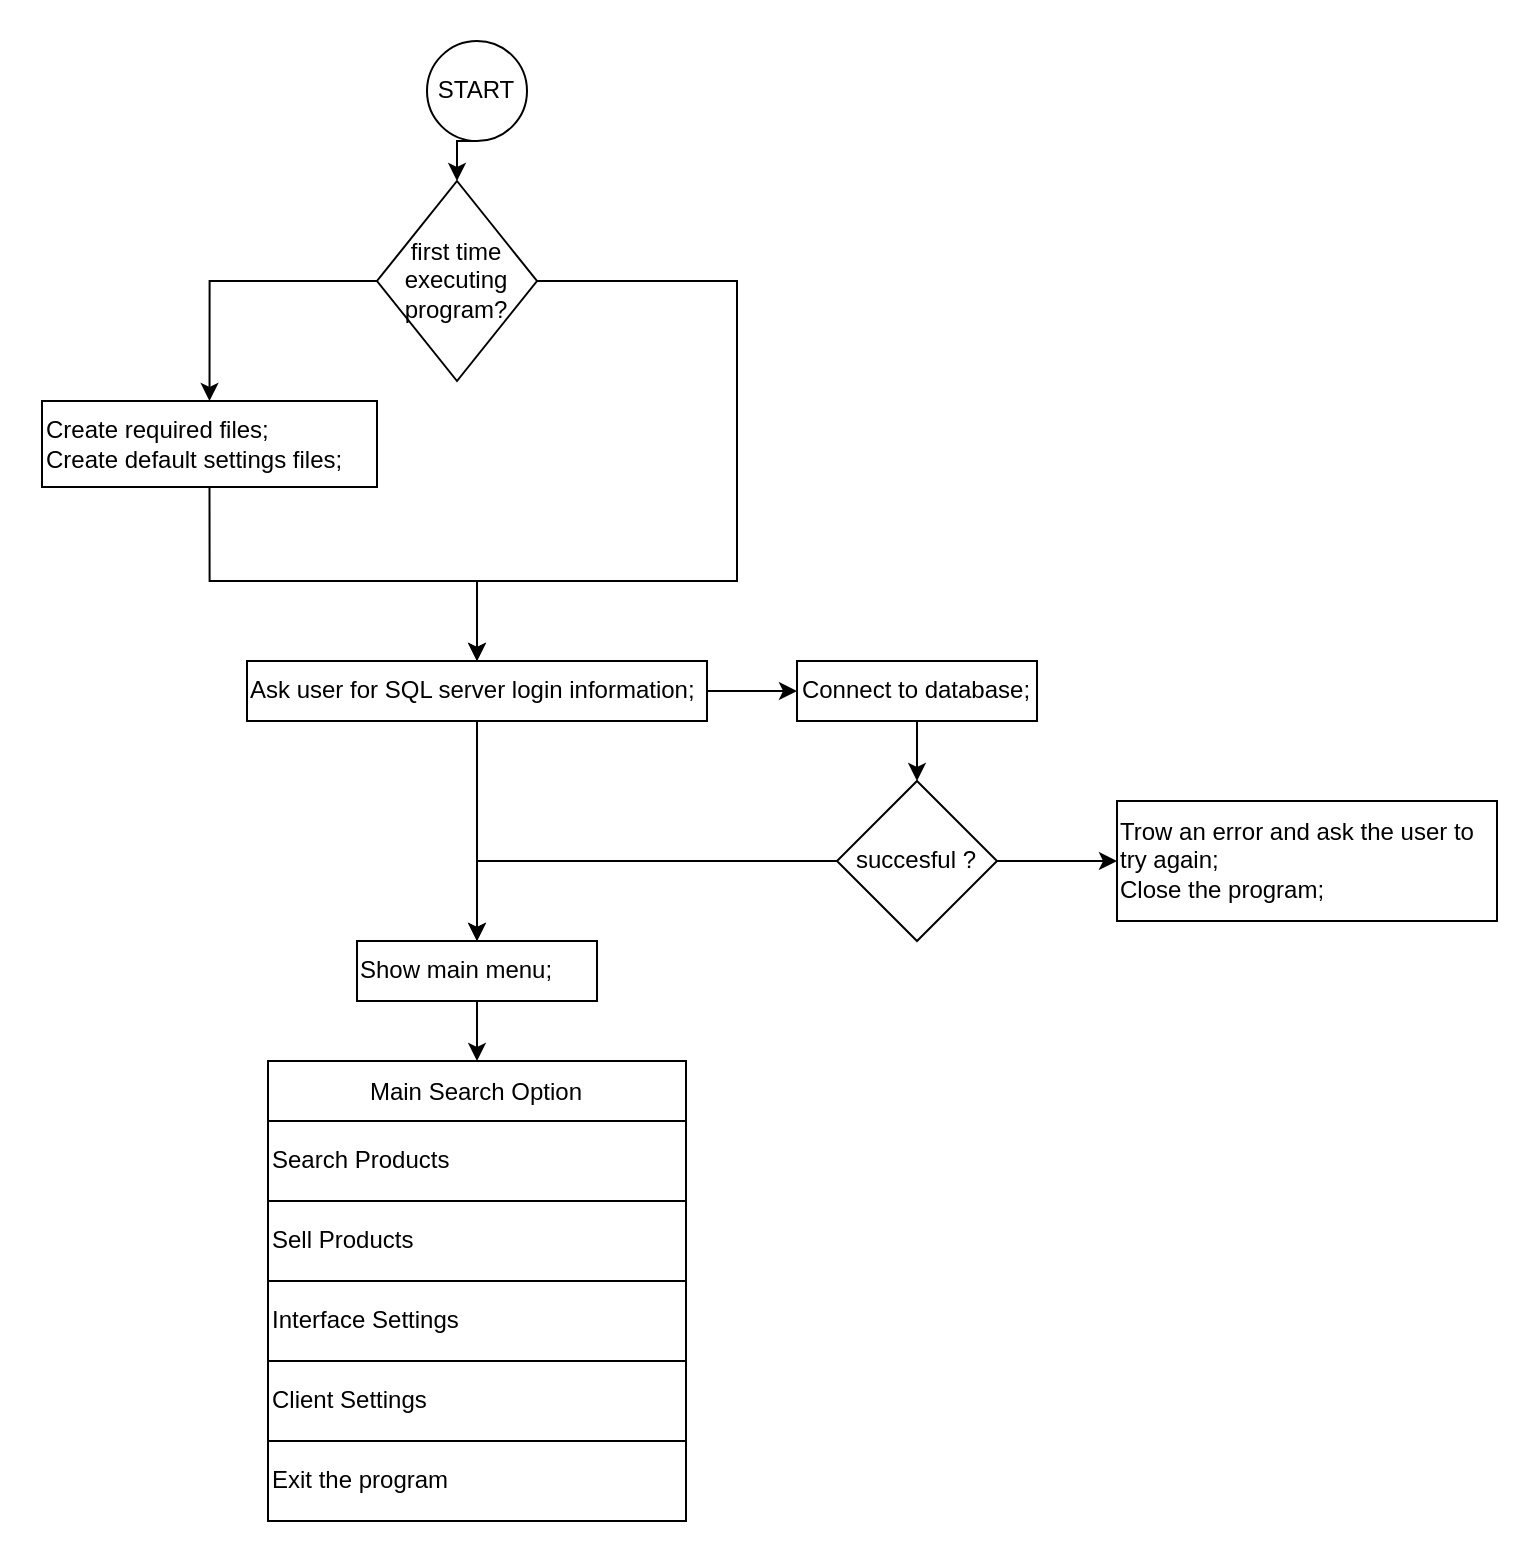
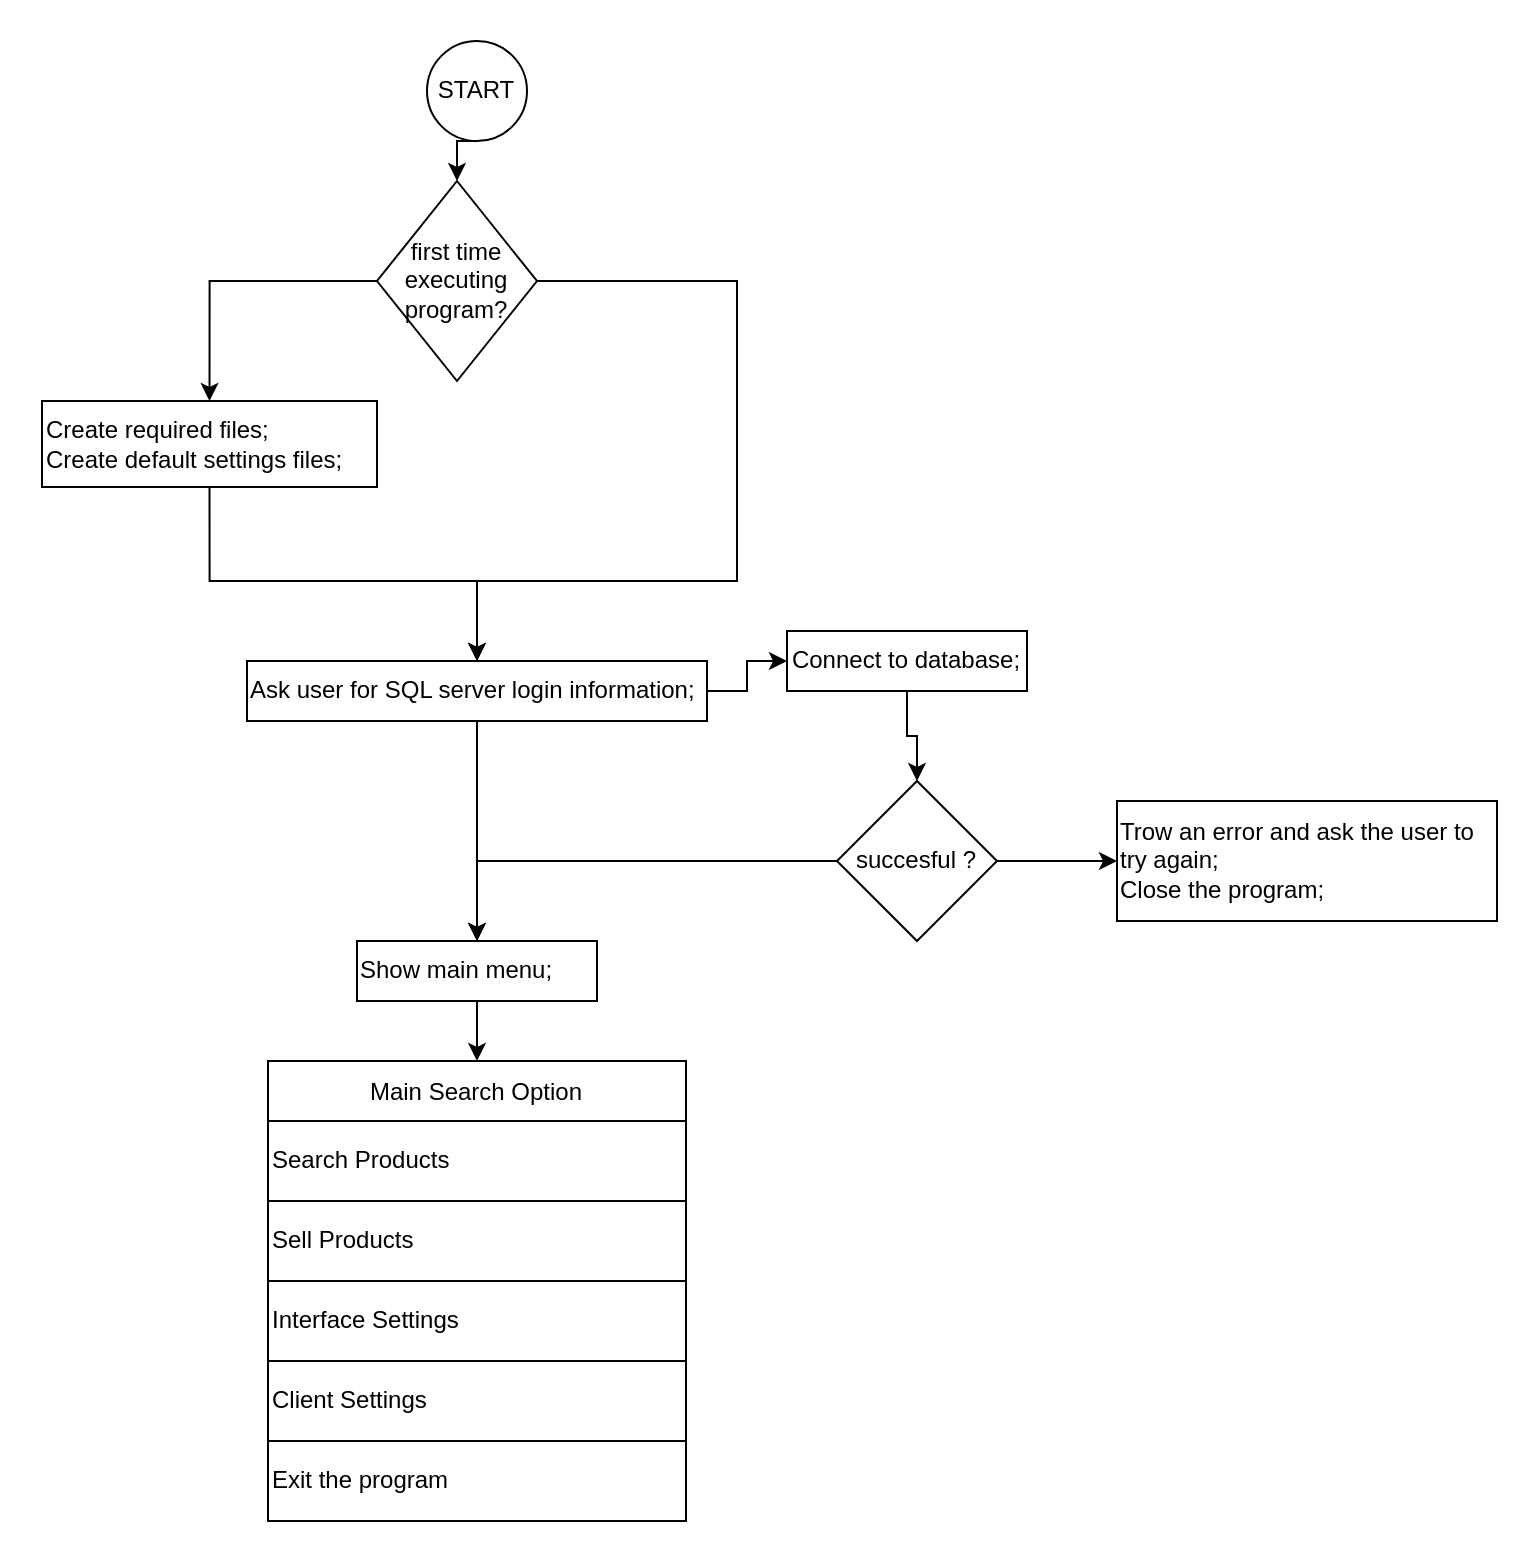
(917, 691) -> (907, 661)
